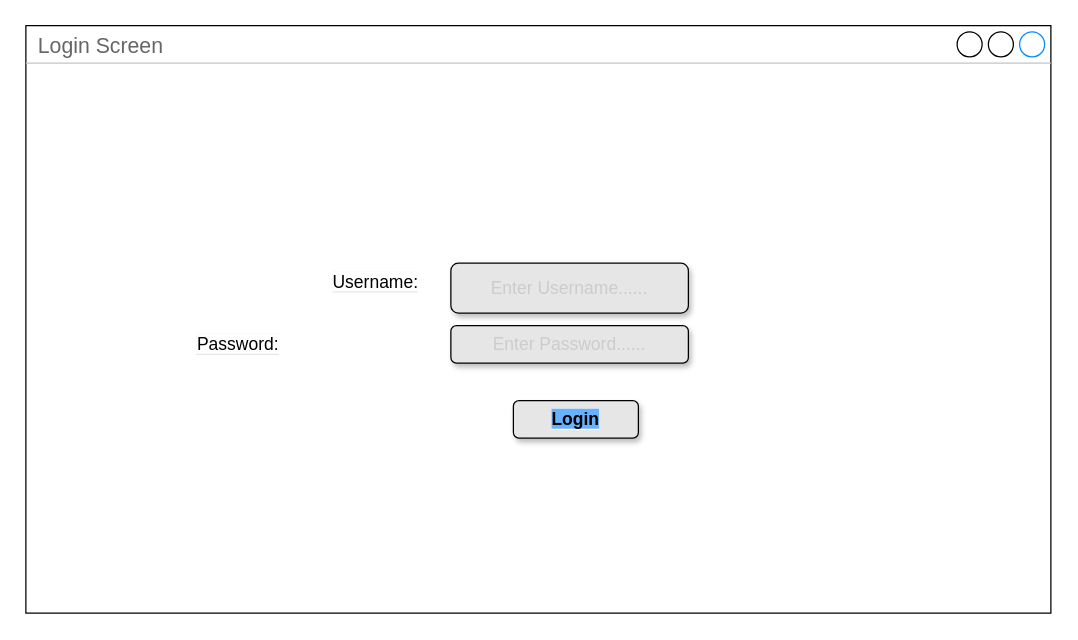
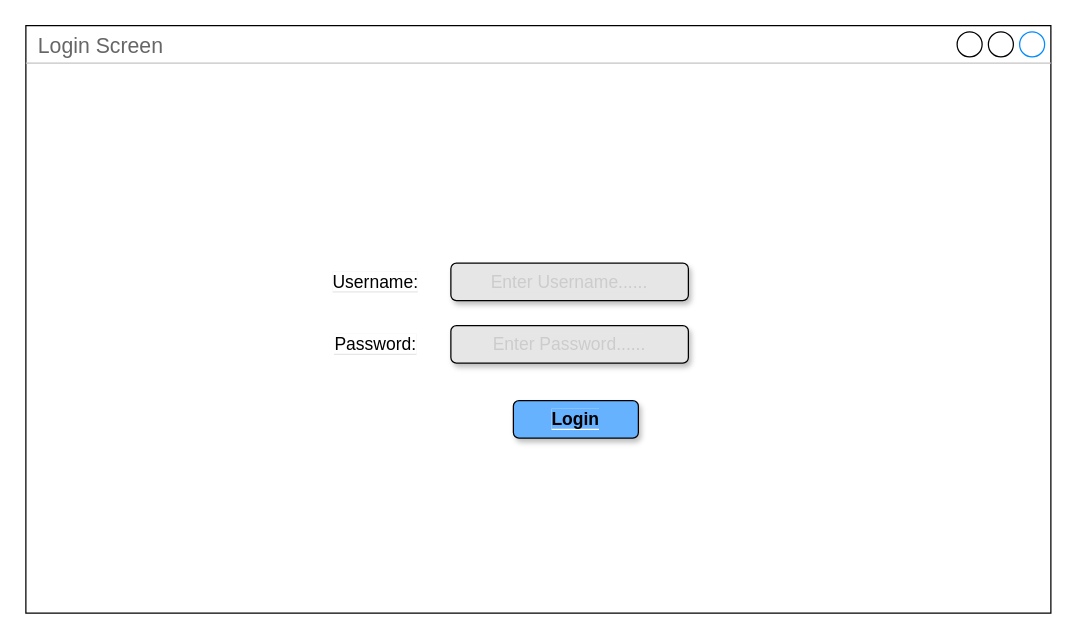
(569, 288) -> (569, 282)
(238, 344) -> (376, 344)
(576, 419) -> (576, 419)
